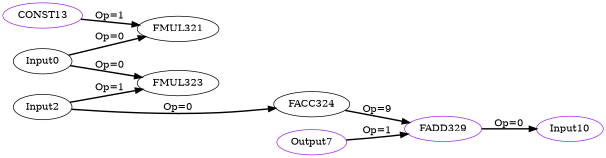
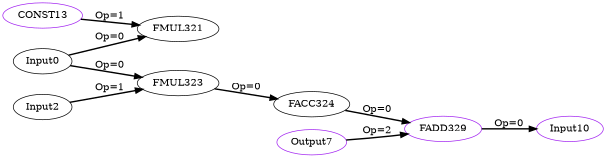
(377, 109) -> (377, 109)
(170, 113) -> (242, 93)
(377, 131) -> (377, 131)
